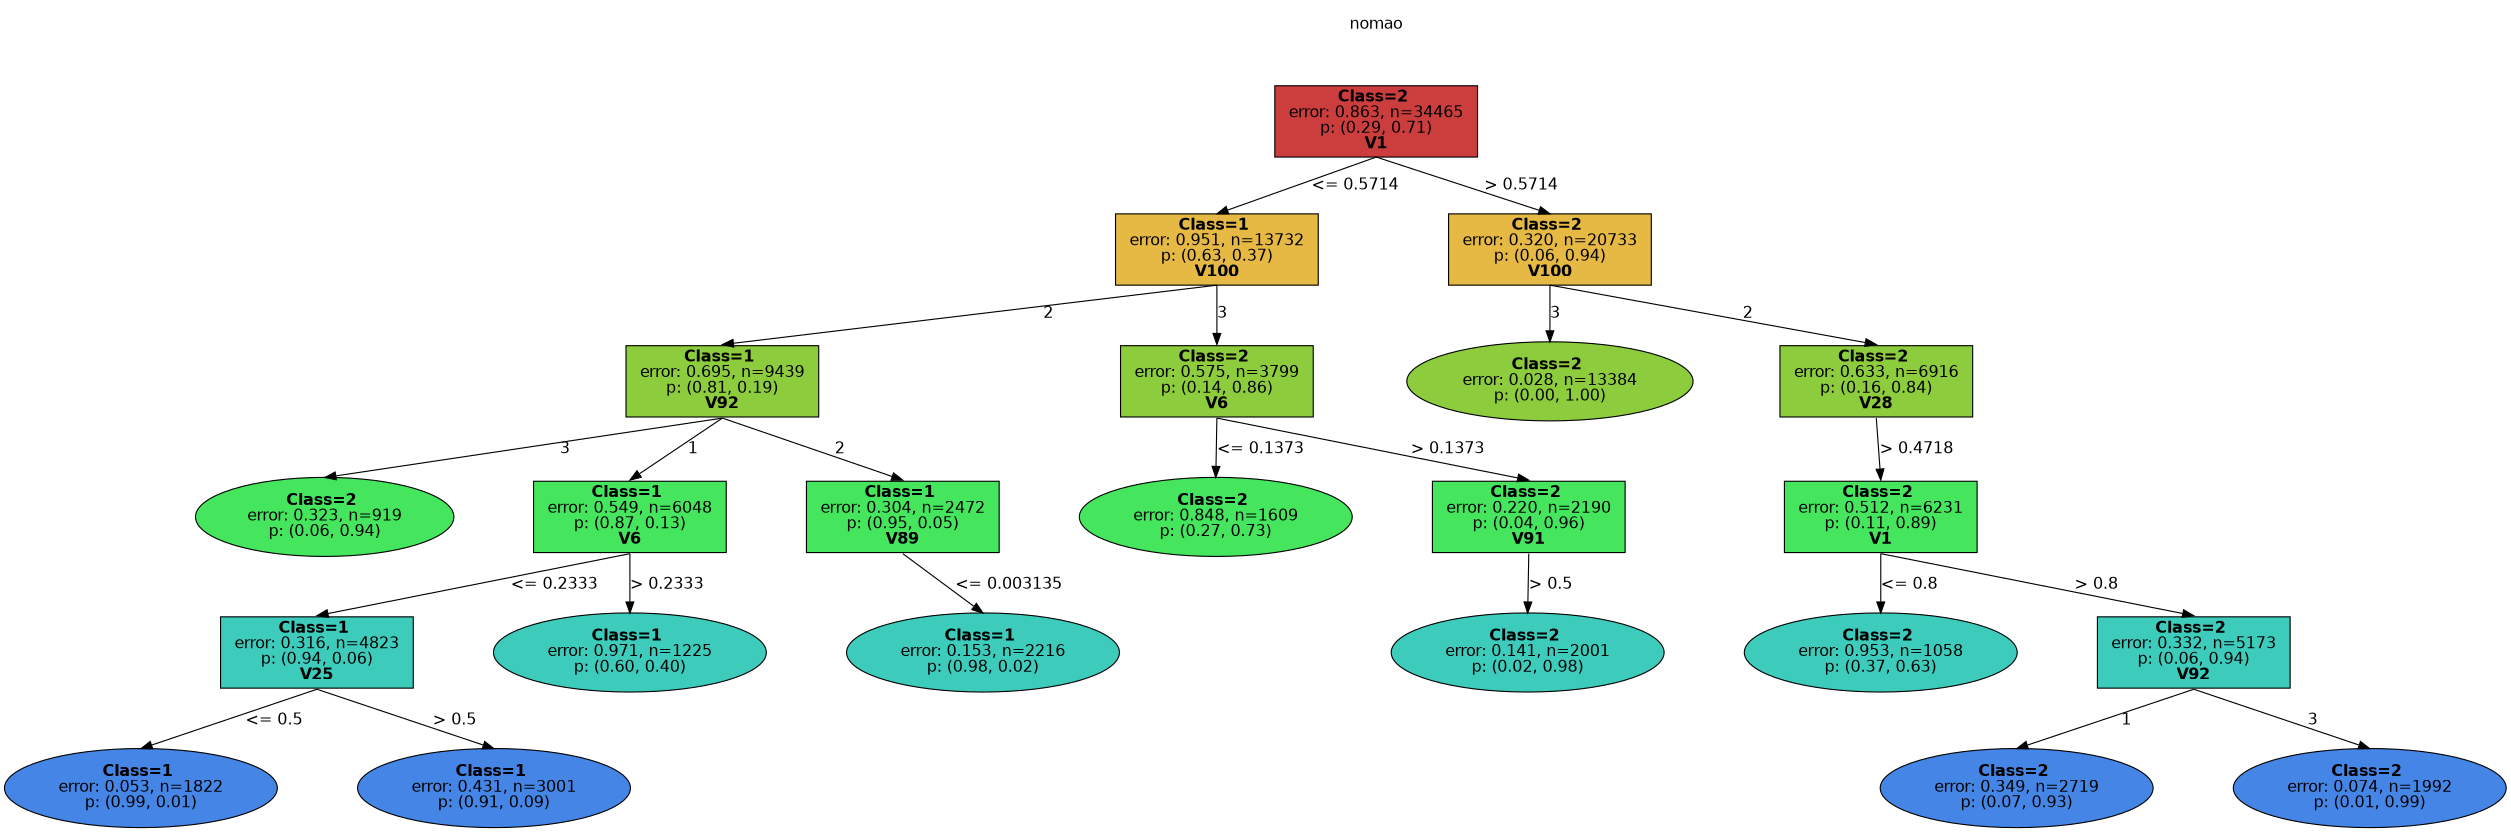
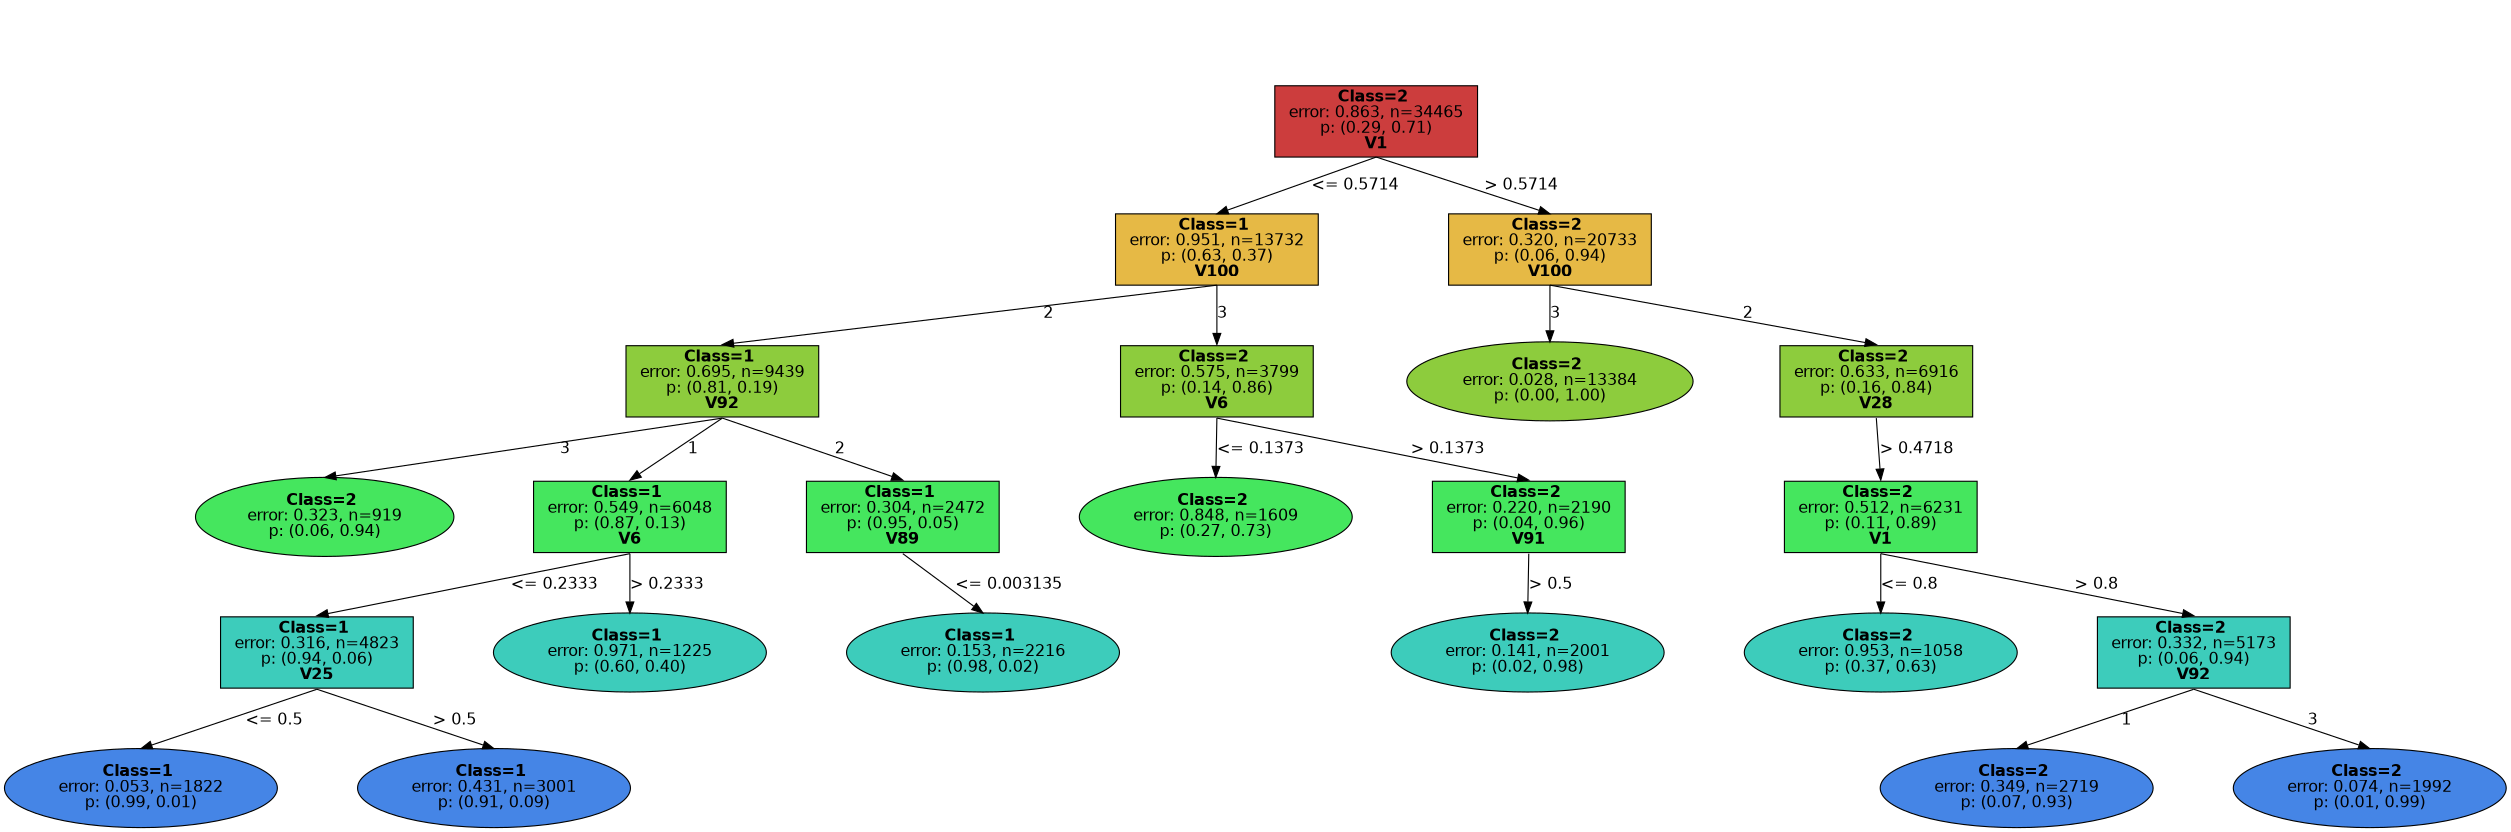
(1376, 25) -> none
